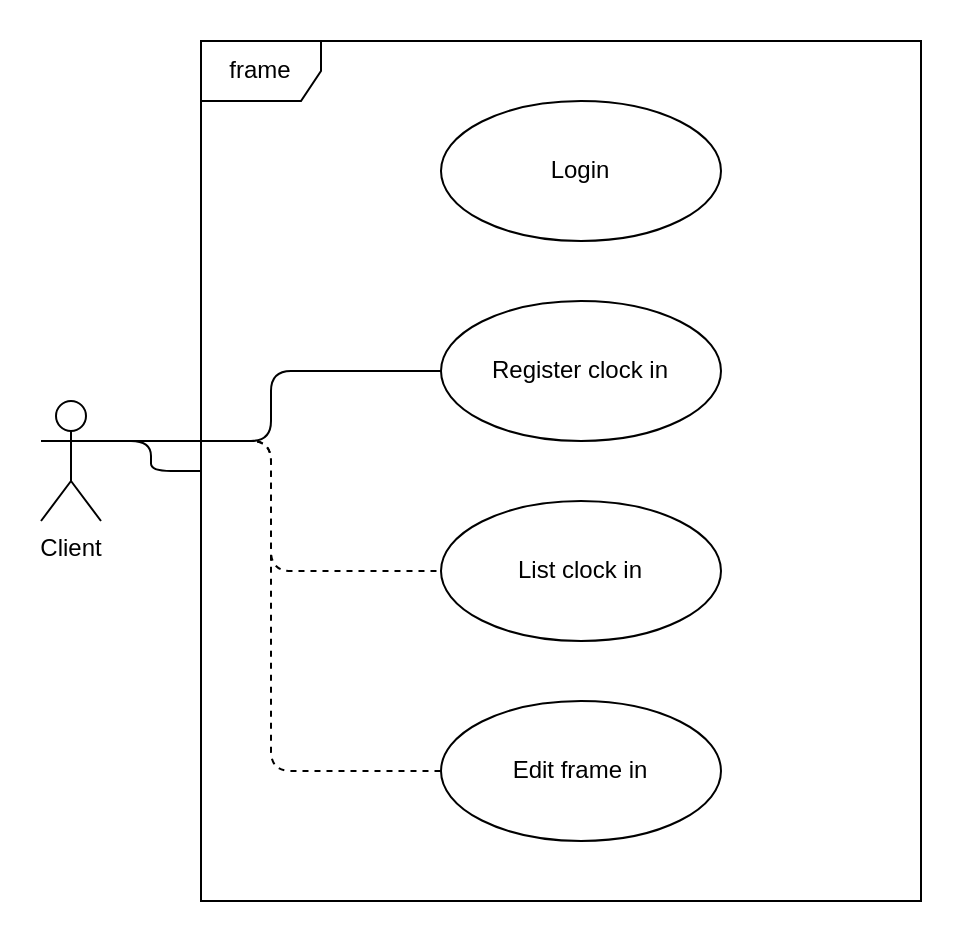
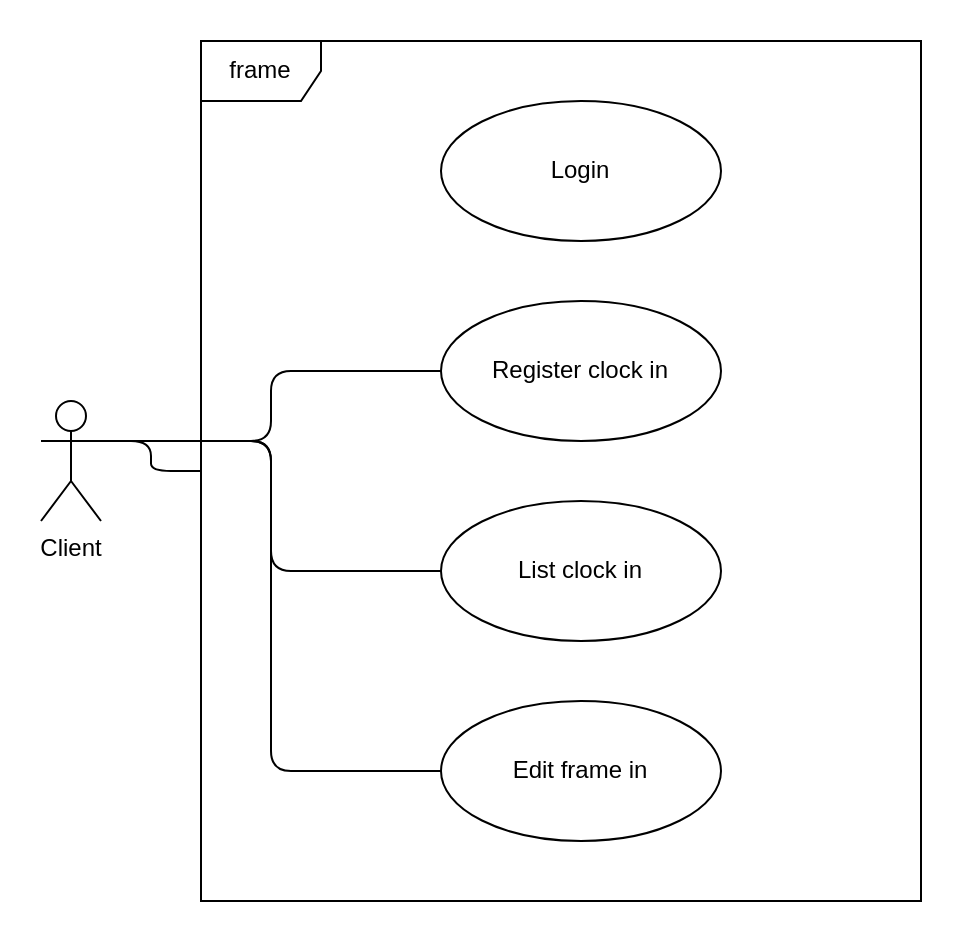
(359, 571) -> (359, 571)
(271, 741) -> (271, 741)
